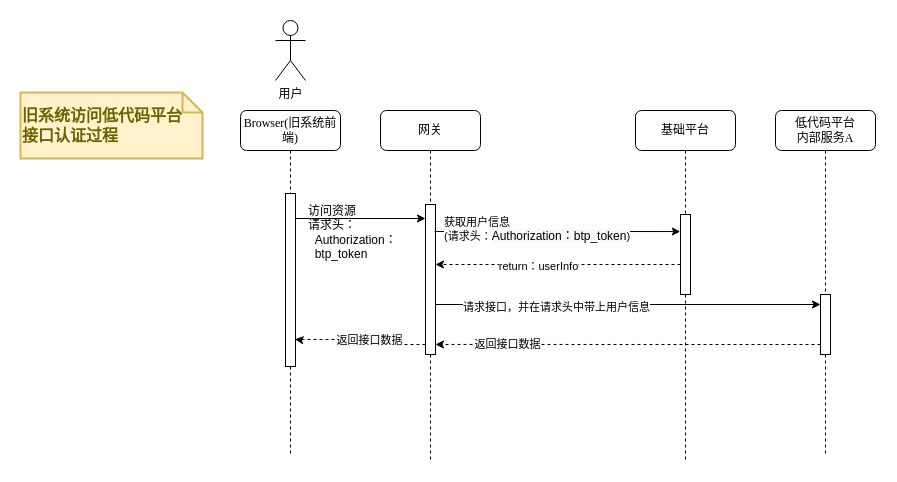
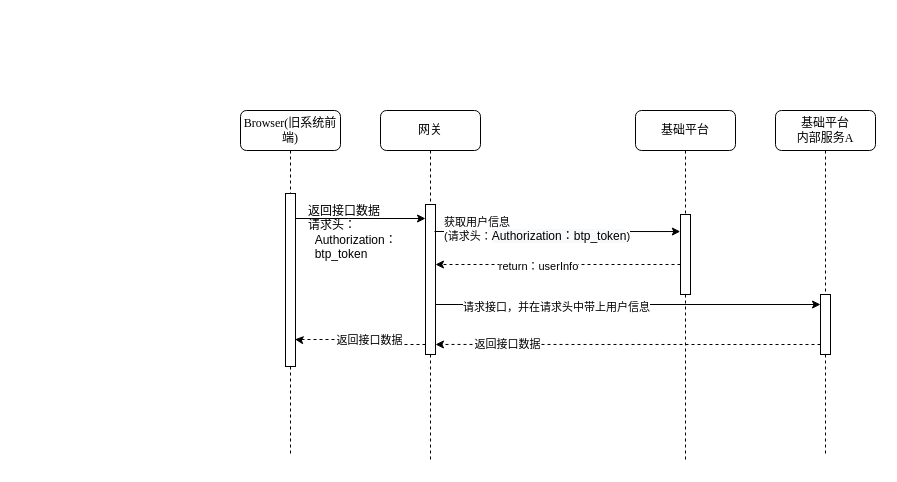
(291, 51) -> none
(112, 126) -> none
(826, 131) -> (826, 131)
(355, 233) -> (355, 233)
